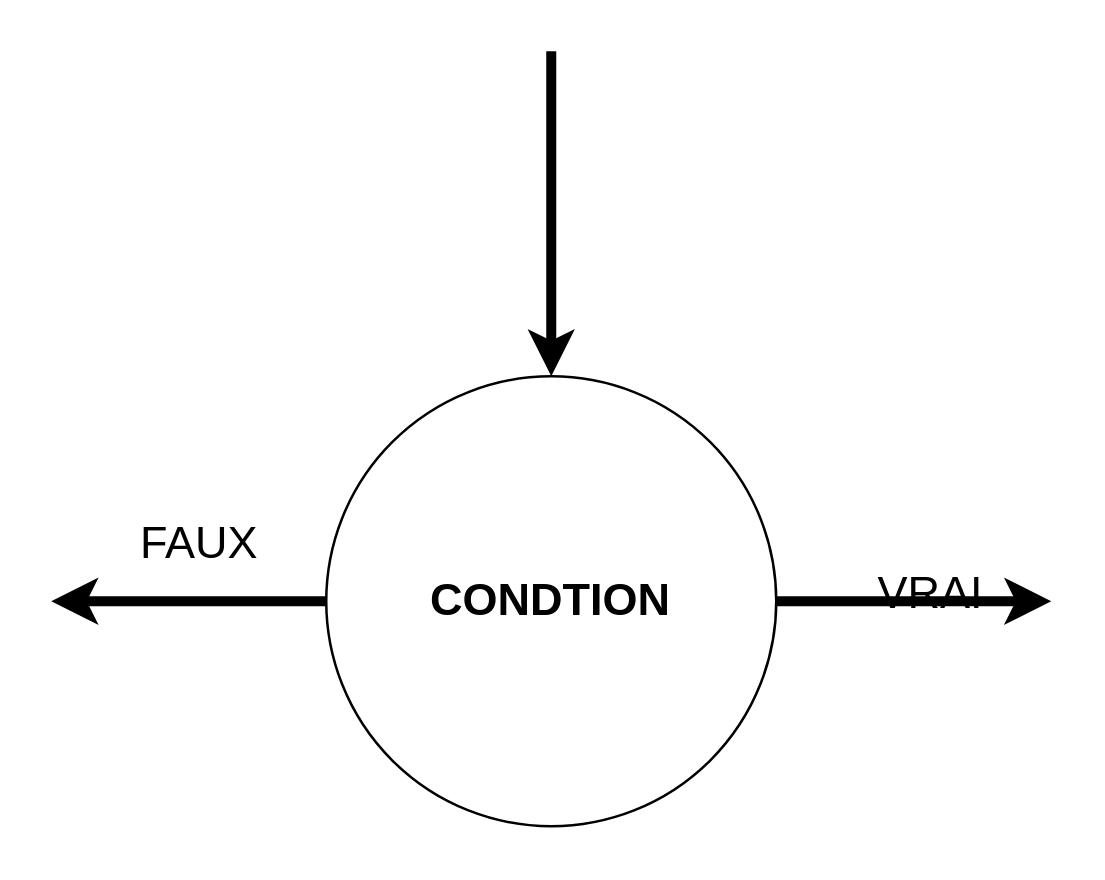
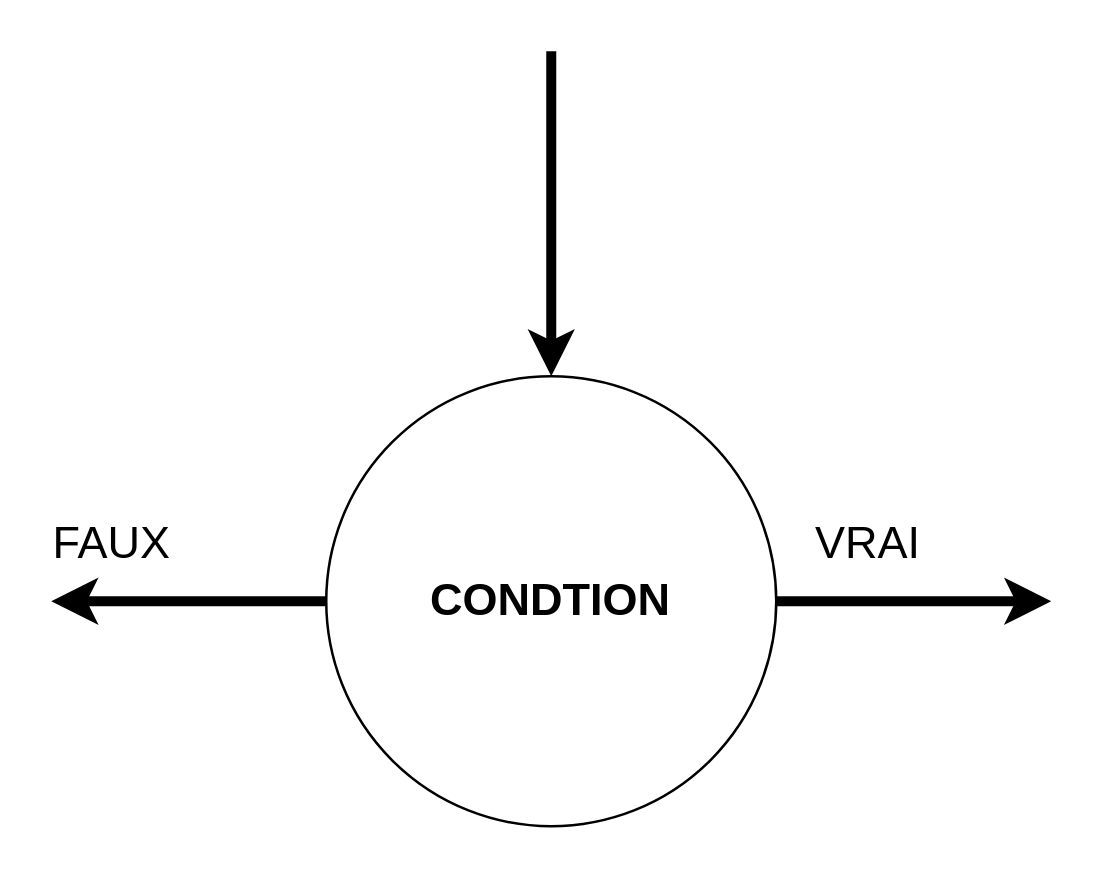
(226, 539) -> (139, 539)
(964, 589) -> (901, 539)
